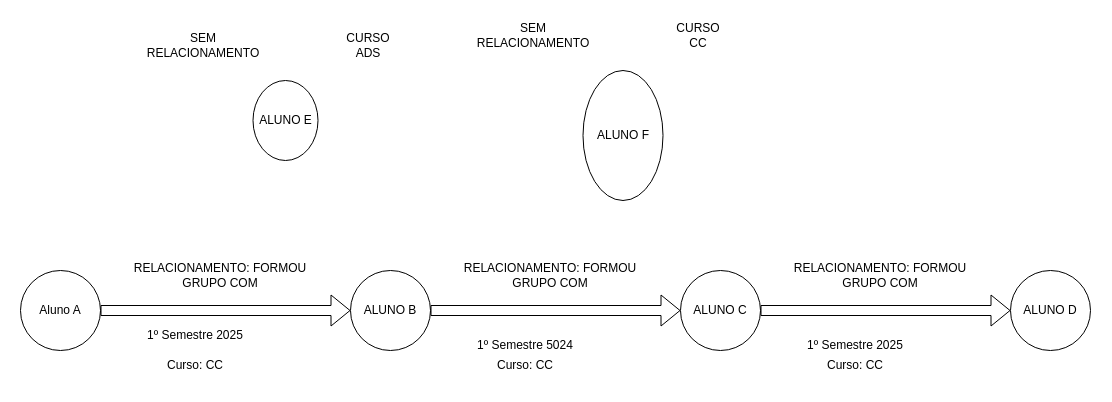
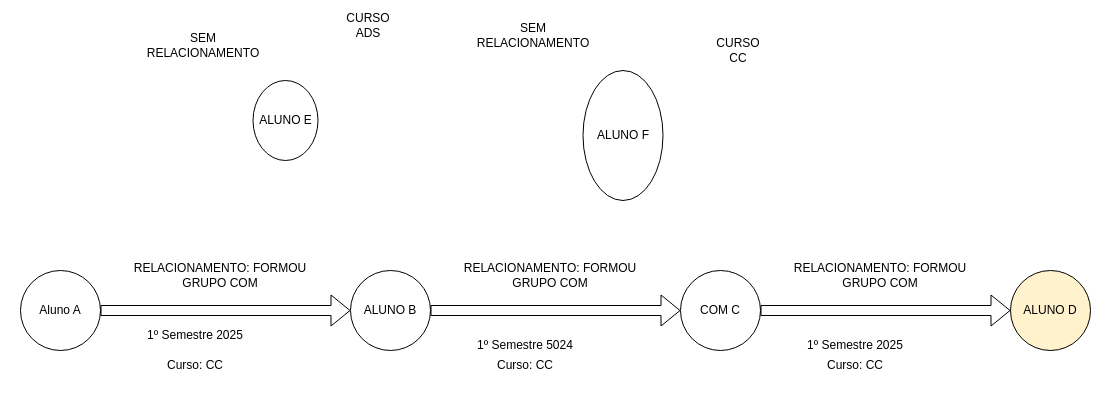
(698, 36) -> (738, 51)
(368, 46) -> (368, 26)
(721, 311) -> (721, 311)
(1051, 311) -> (1051, 311)
